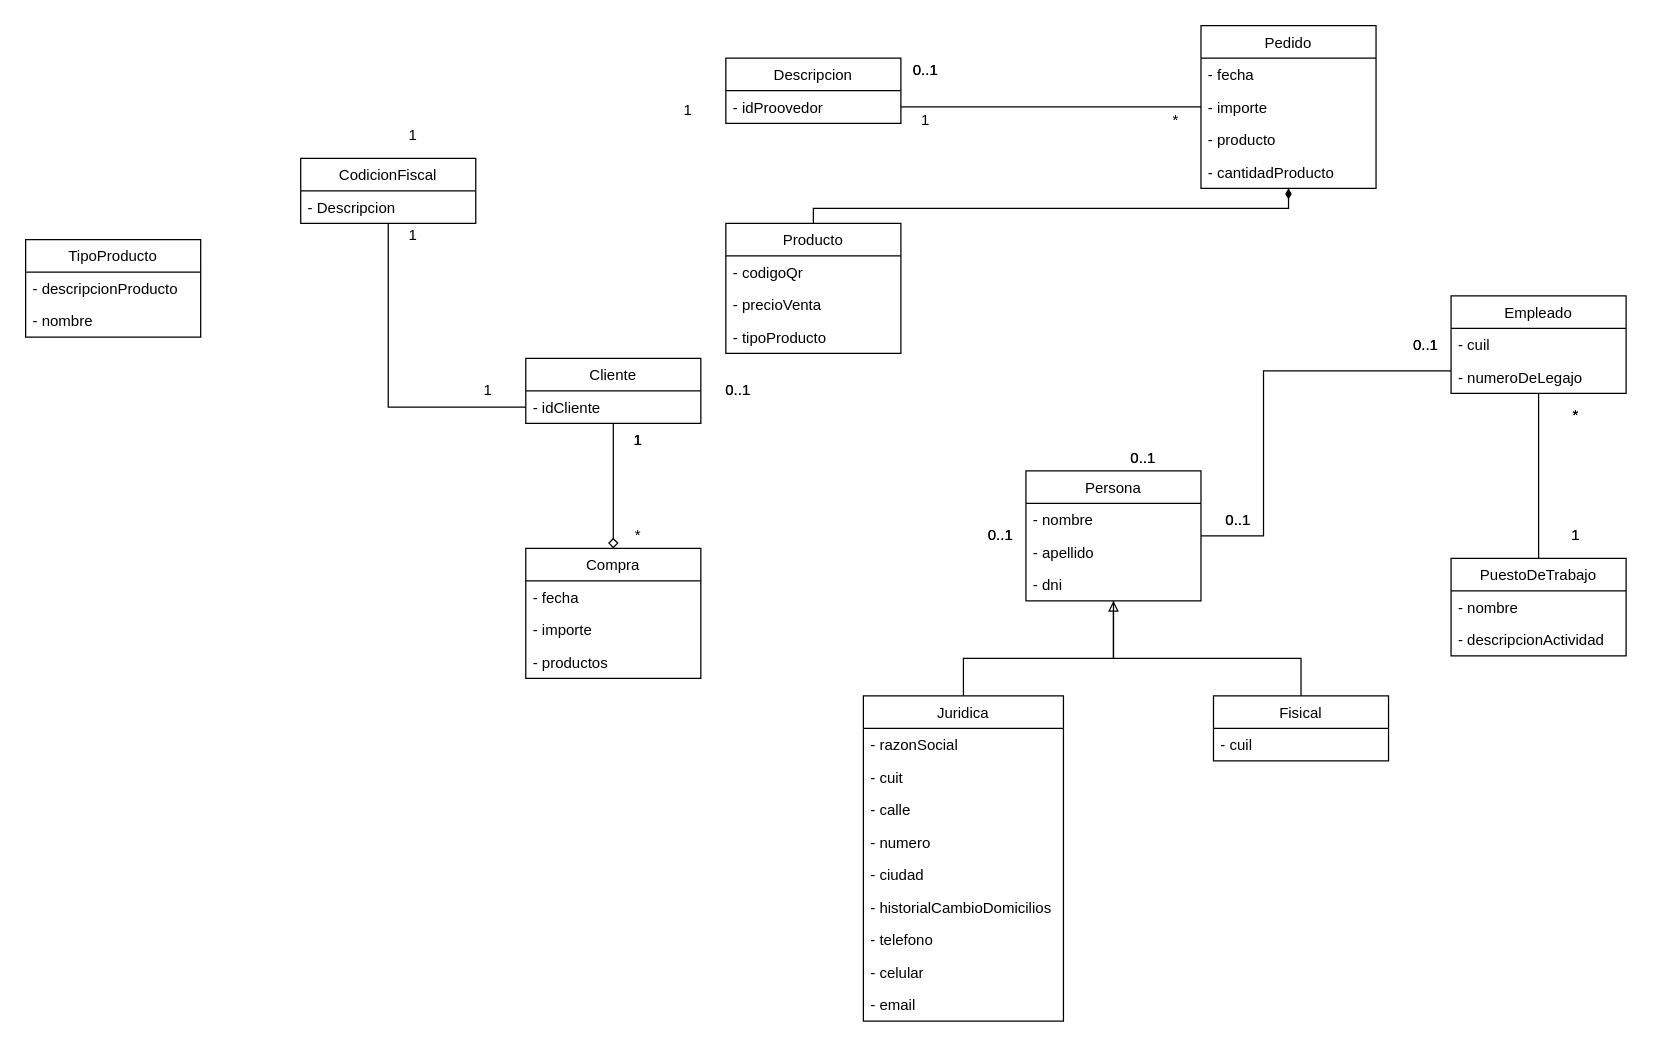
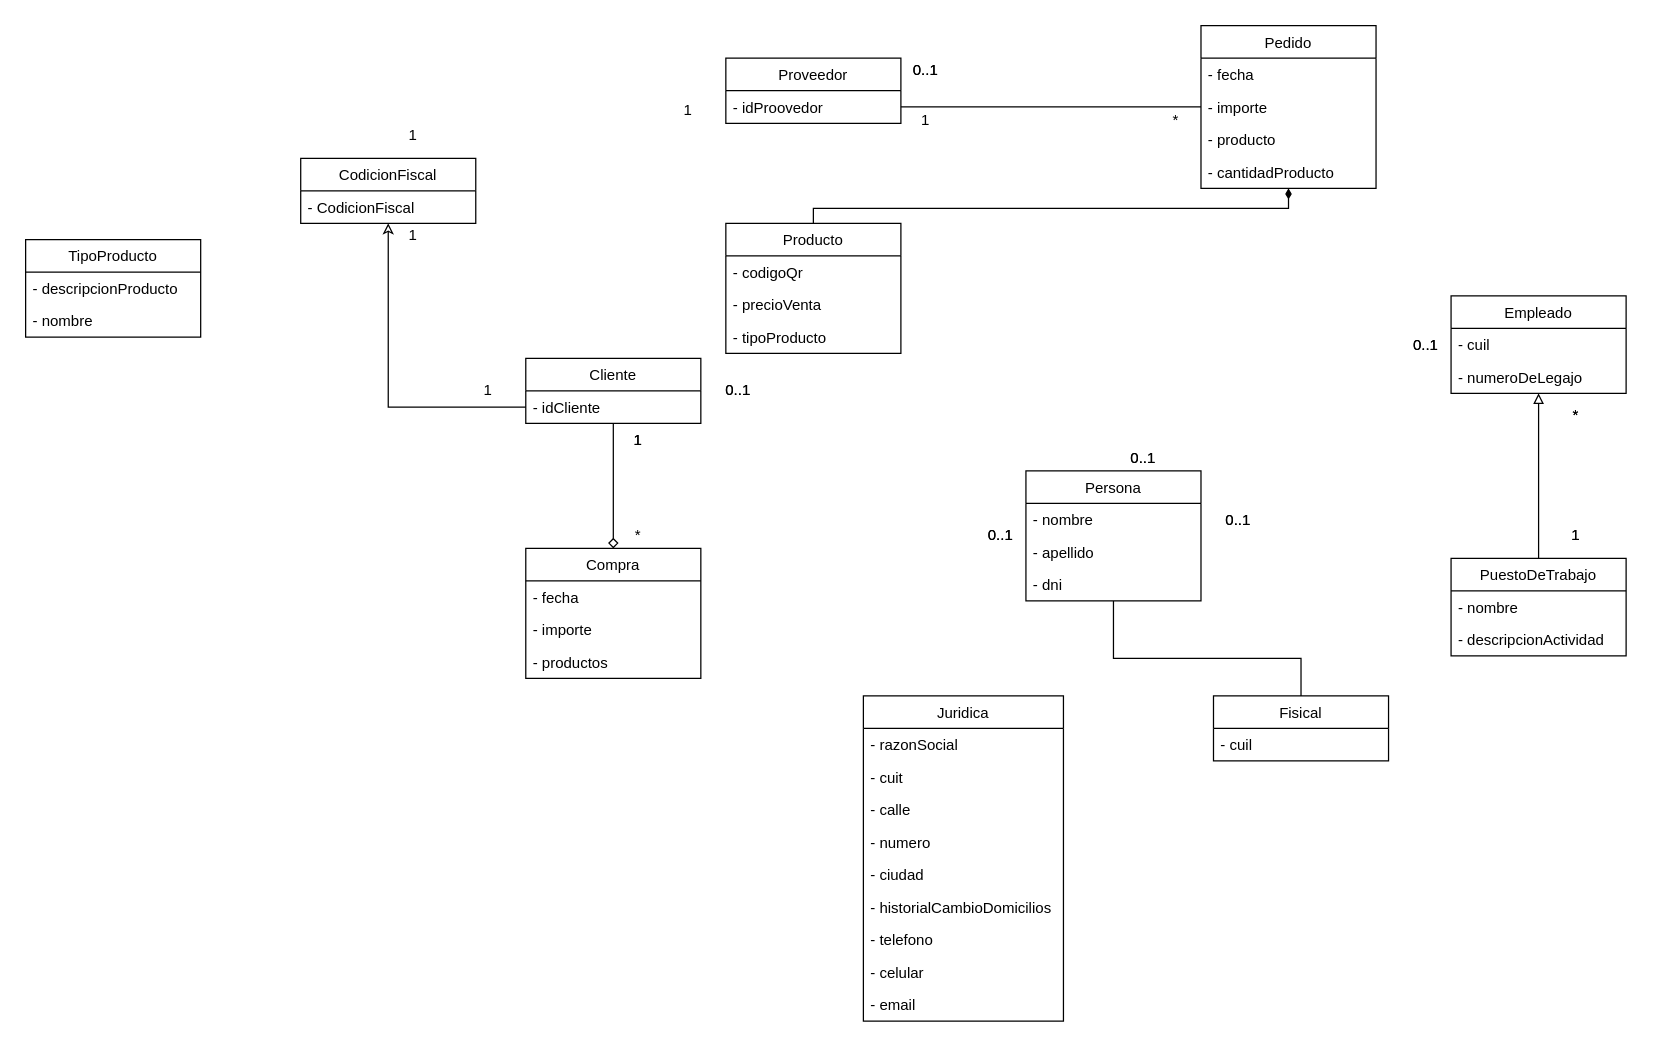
(813, 75) -> (813, 75)
(356, 208) -> (365, 208)
(388, 229) -> (388, 233)
(1263, 391) -> none
(1538, 399) -> (1538, 404)
(1019, 658) -> none
